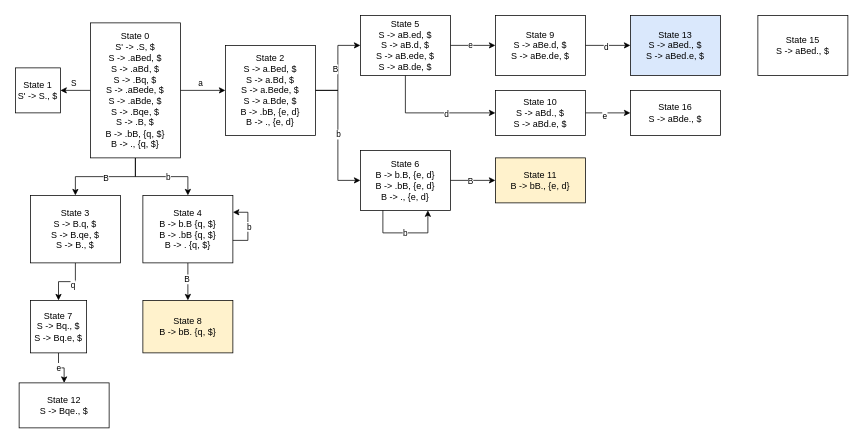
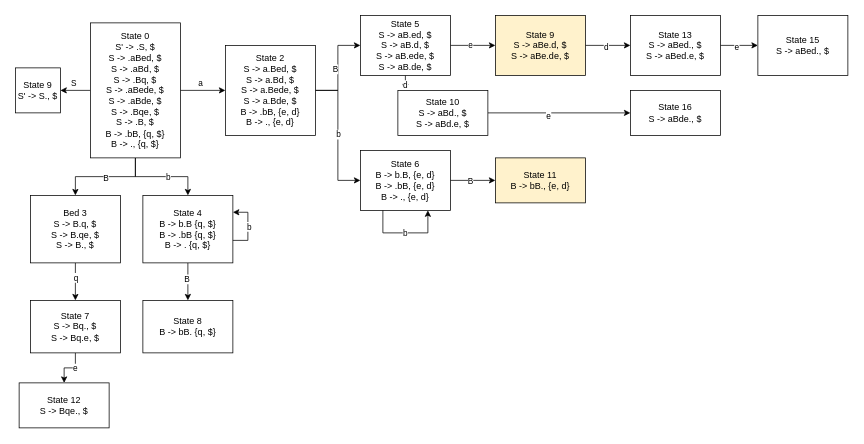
(540, 45) -> (540, 45)
(675, 45) -> (675, 45)
none -> (737, 45)
(38, 90) -> (38, 90)
(540, 113) -> (443, 113)
(75, 229) -> (75, 229)
(59, 327) -> (75, 327)
(188, 327) -> (188, 327)
